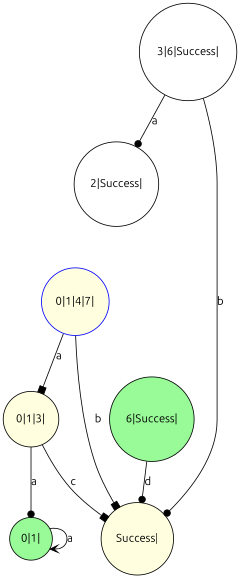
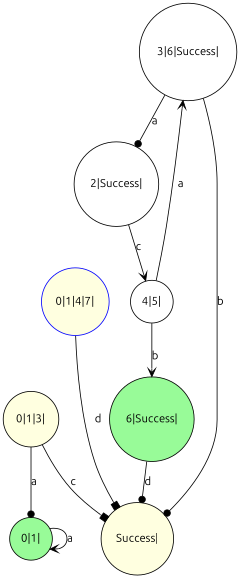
none -> (152, 302)
(54, 360) -> none
(98, 419) -> (98, 419)
